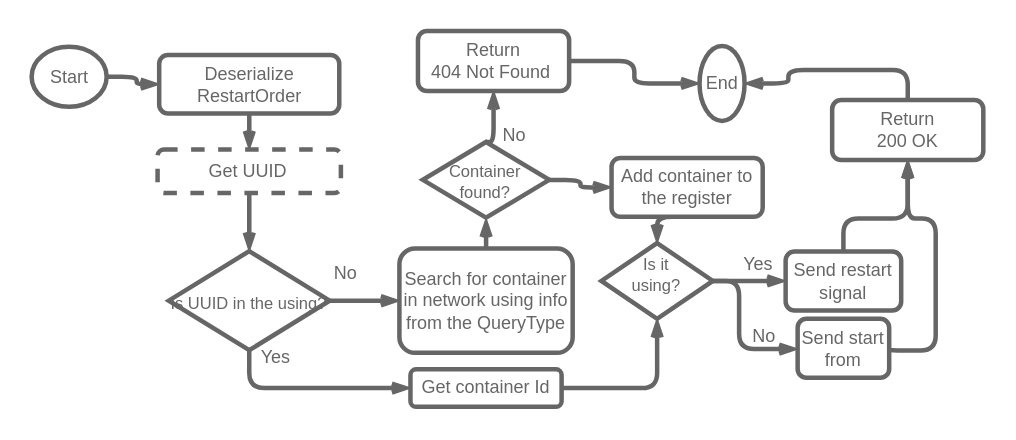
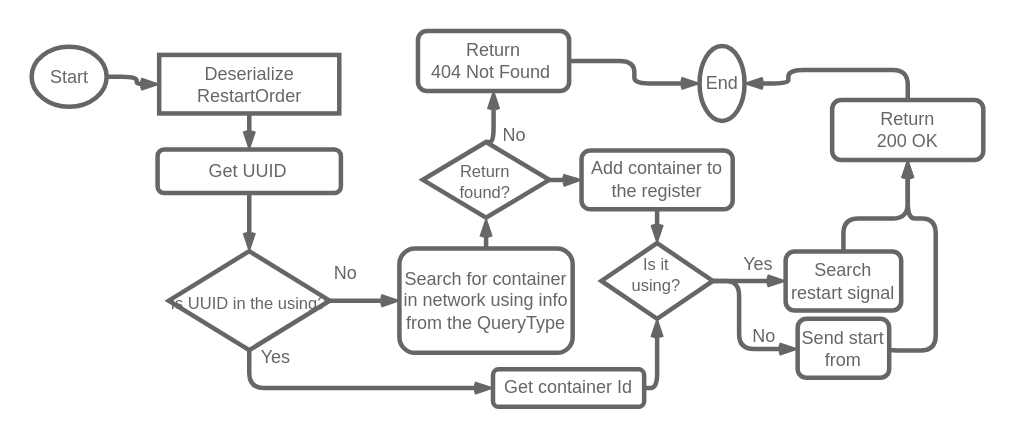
(249, 84) -> (249, 84)
(249, 171) -> (249, 171)
(485, 182) -> (485, 182)
(687, 187) -> (657, 180)
(843, 281) -> (843, 281)
(486, 388) -> (568, 388)
